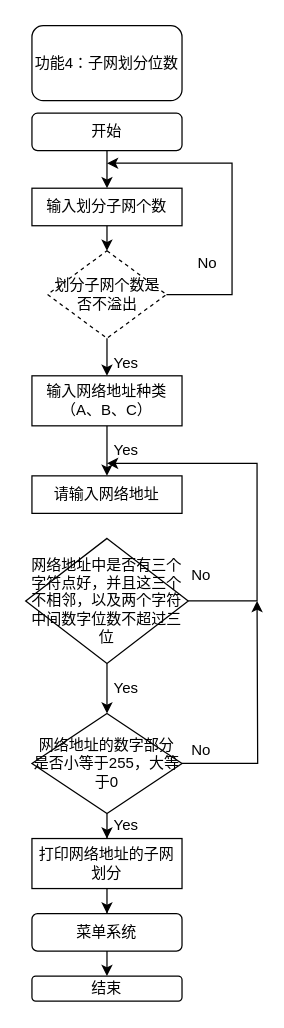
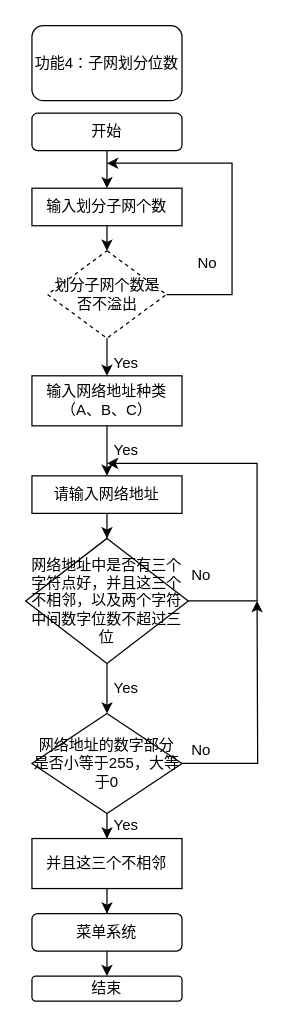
none -> (107, 530)
(107, 863) -> (107, 863)
